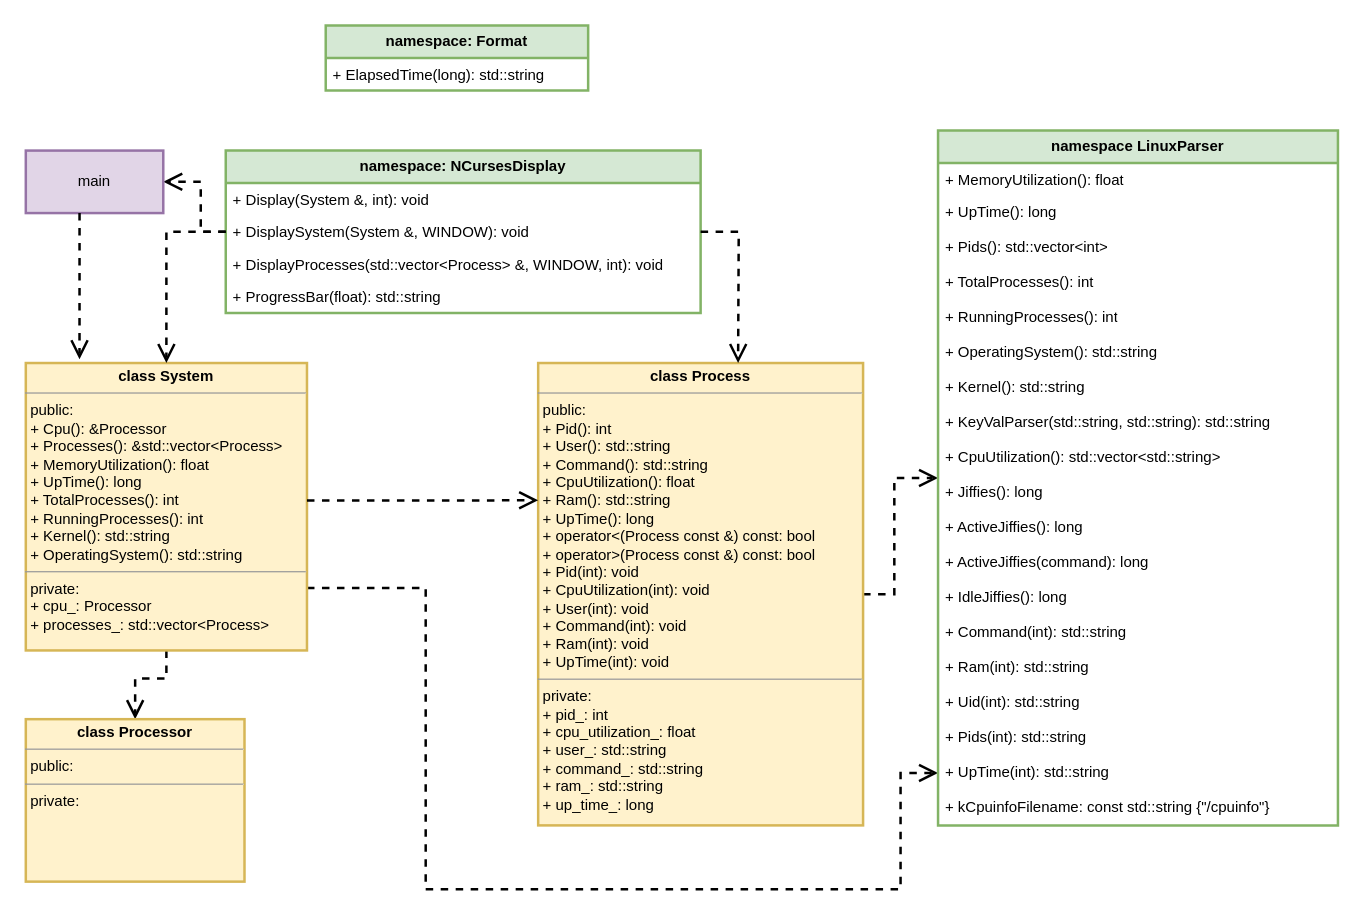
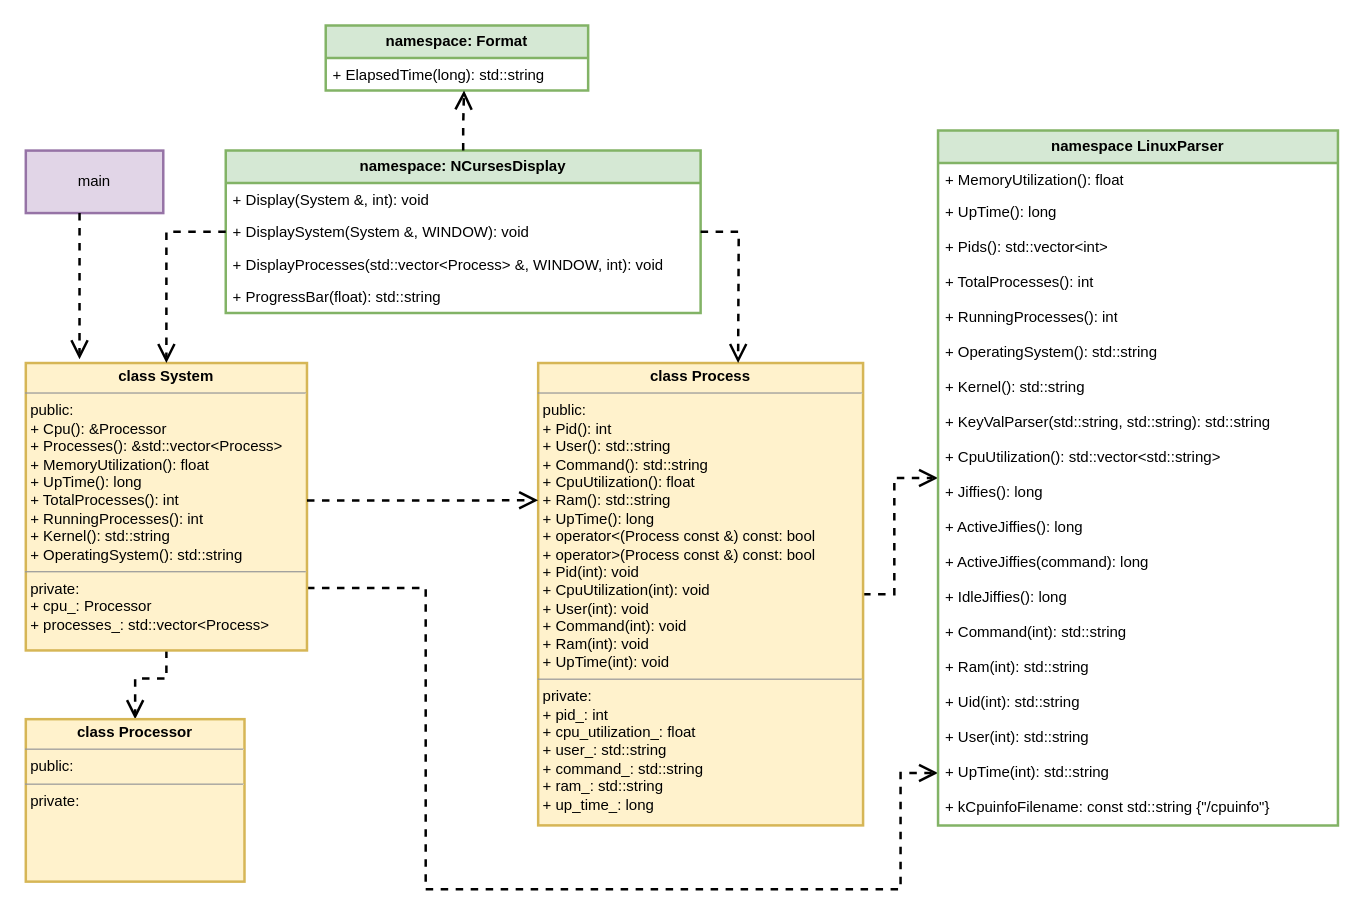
(201, 190) -> (463, 126)
(1031, 738) -> (1033, 738)
